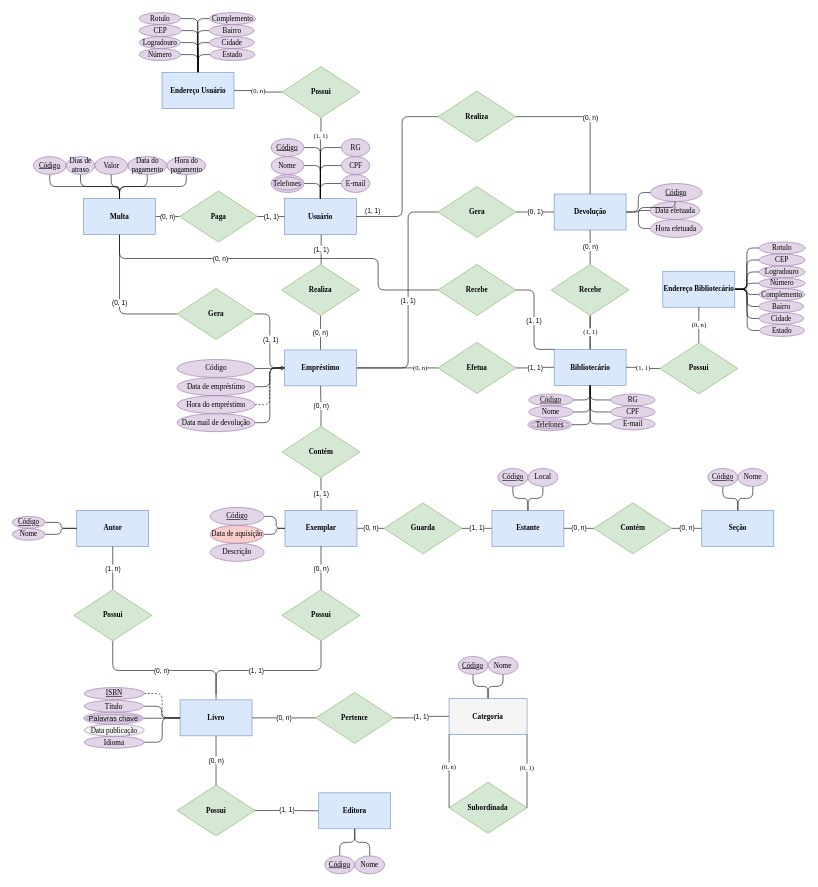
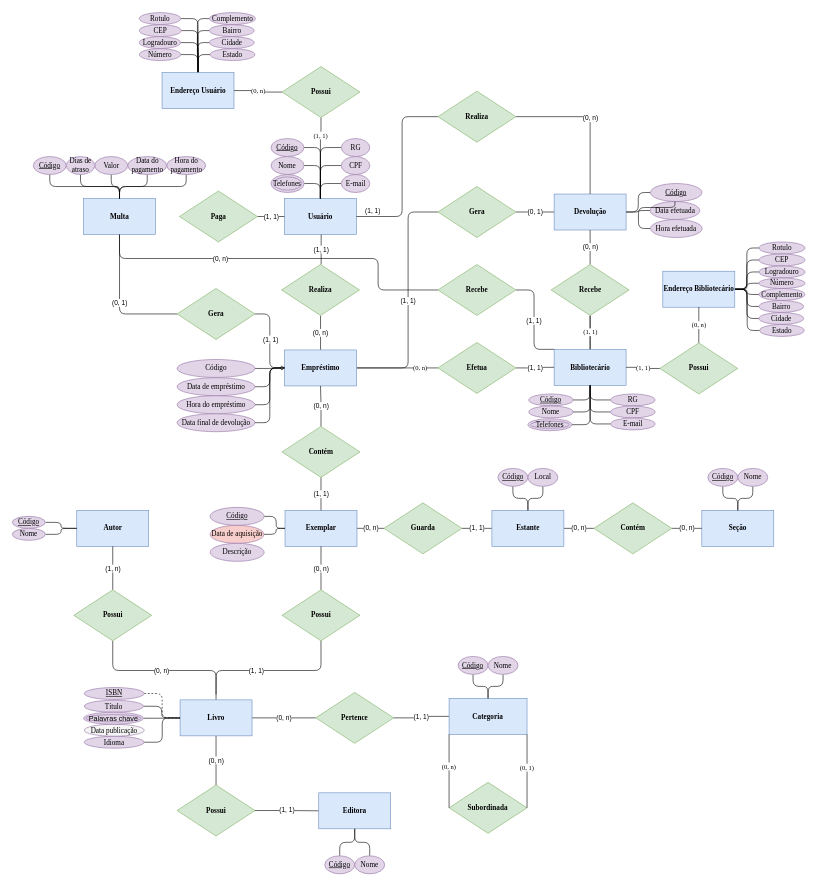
(168, 216) -> none
(261, 405) -> (261, 405)
(216, 423) -> (216, 423)
(488, 716) -> (488, 716)
